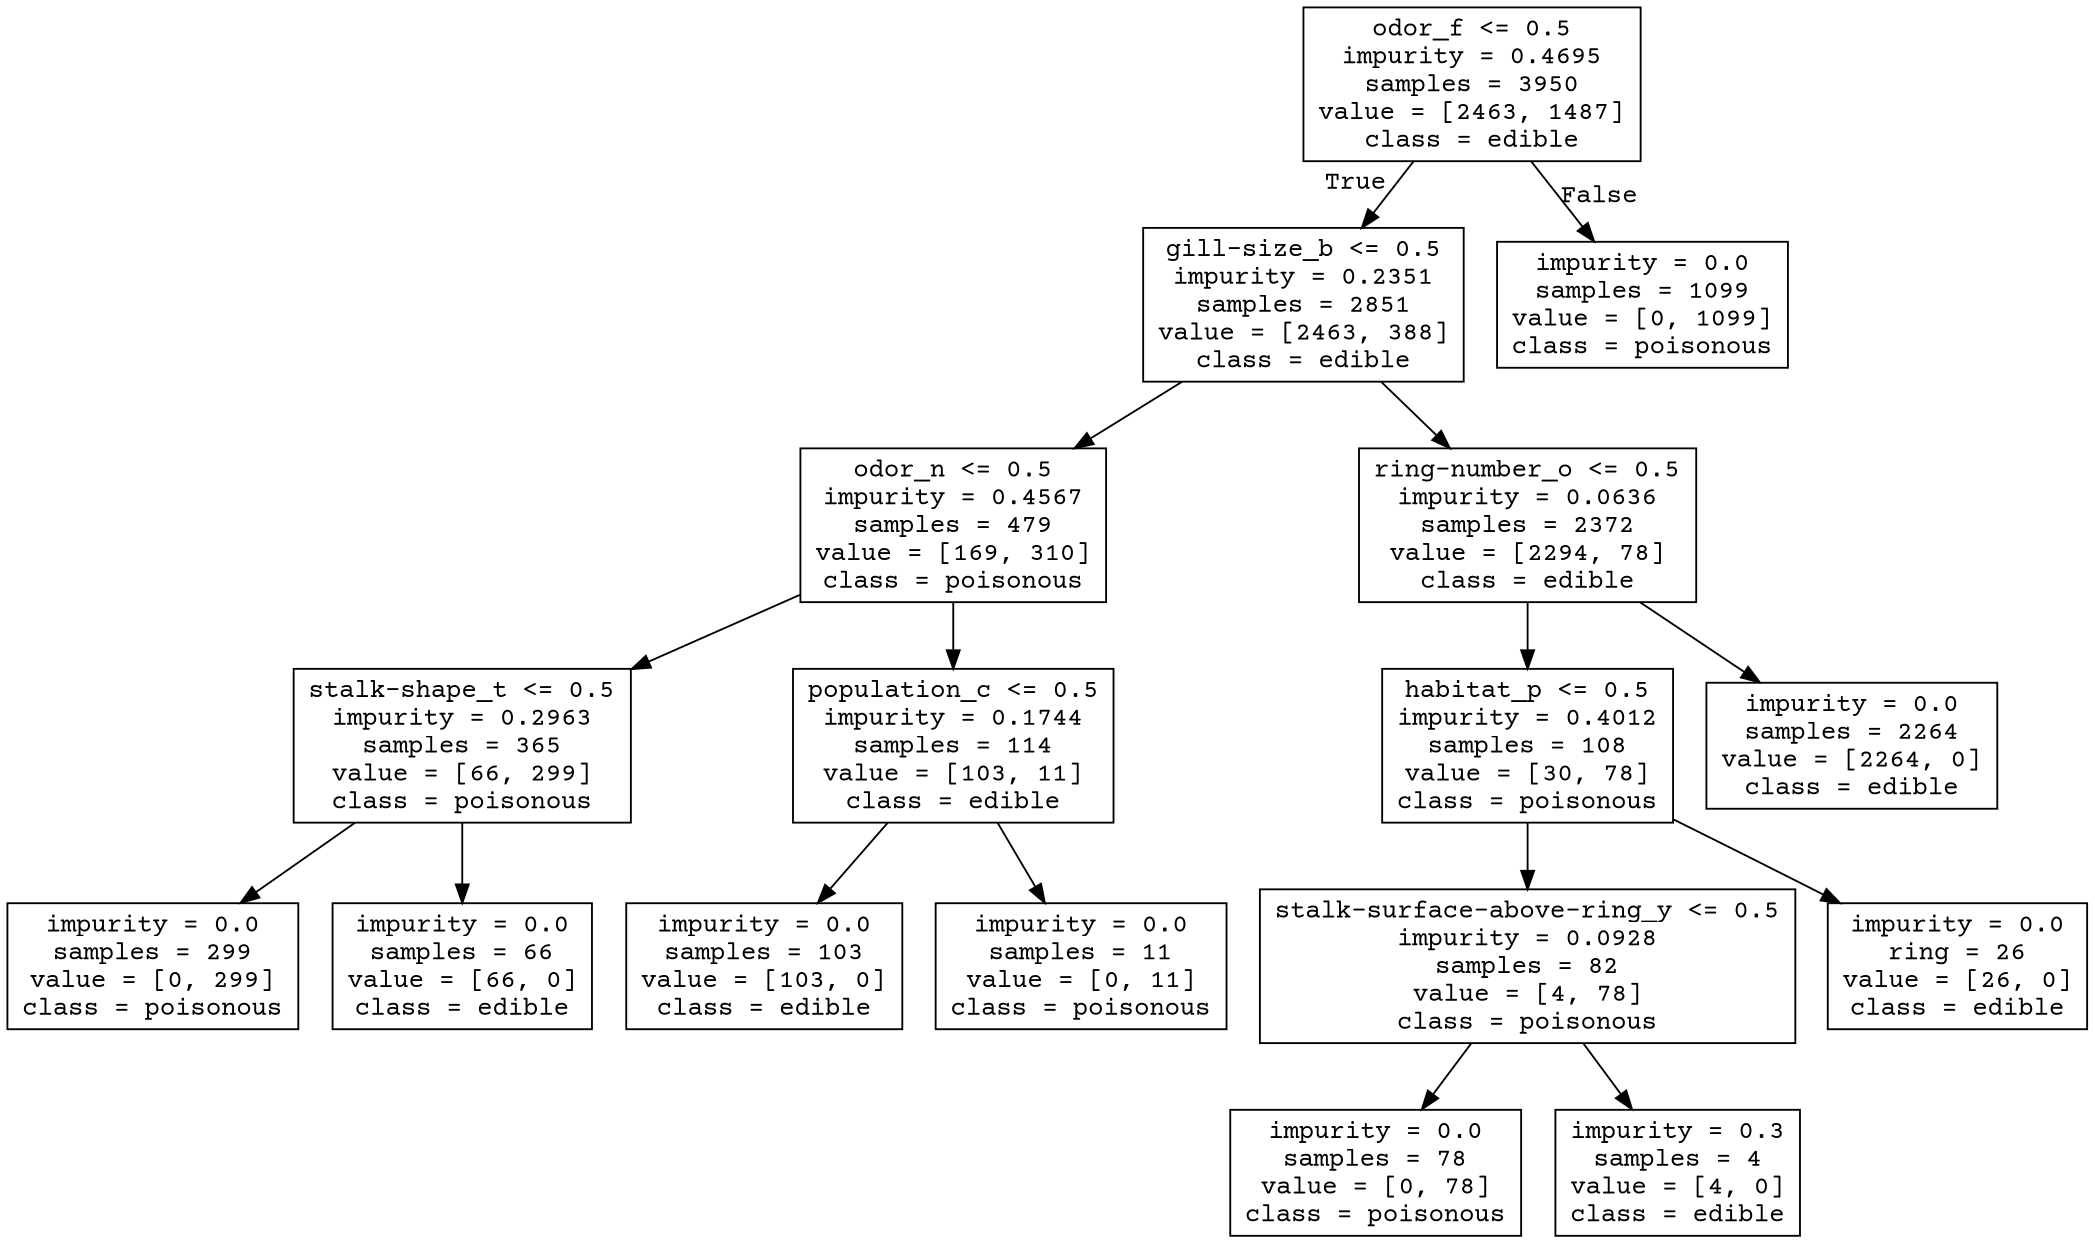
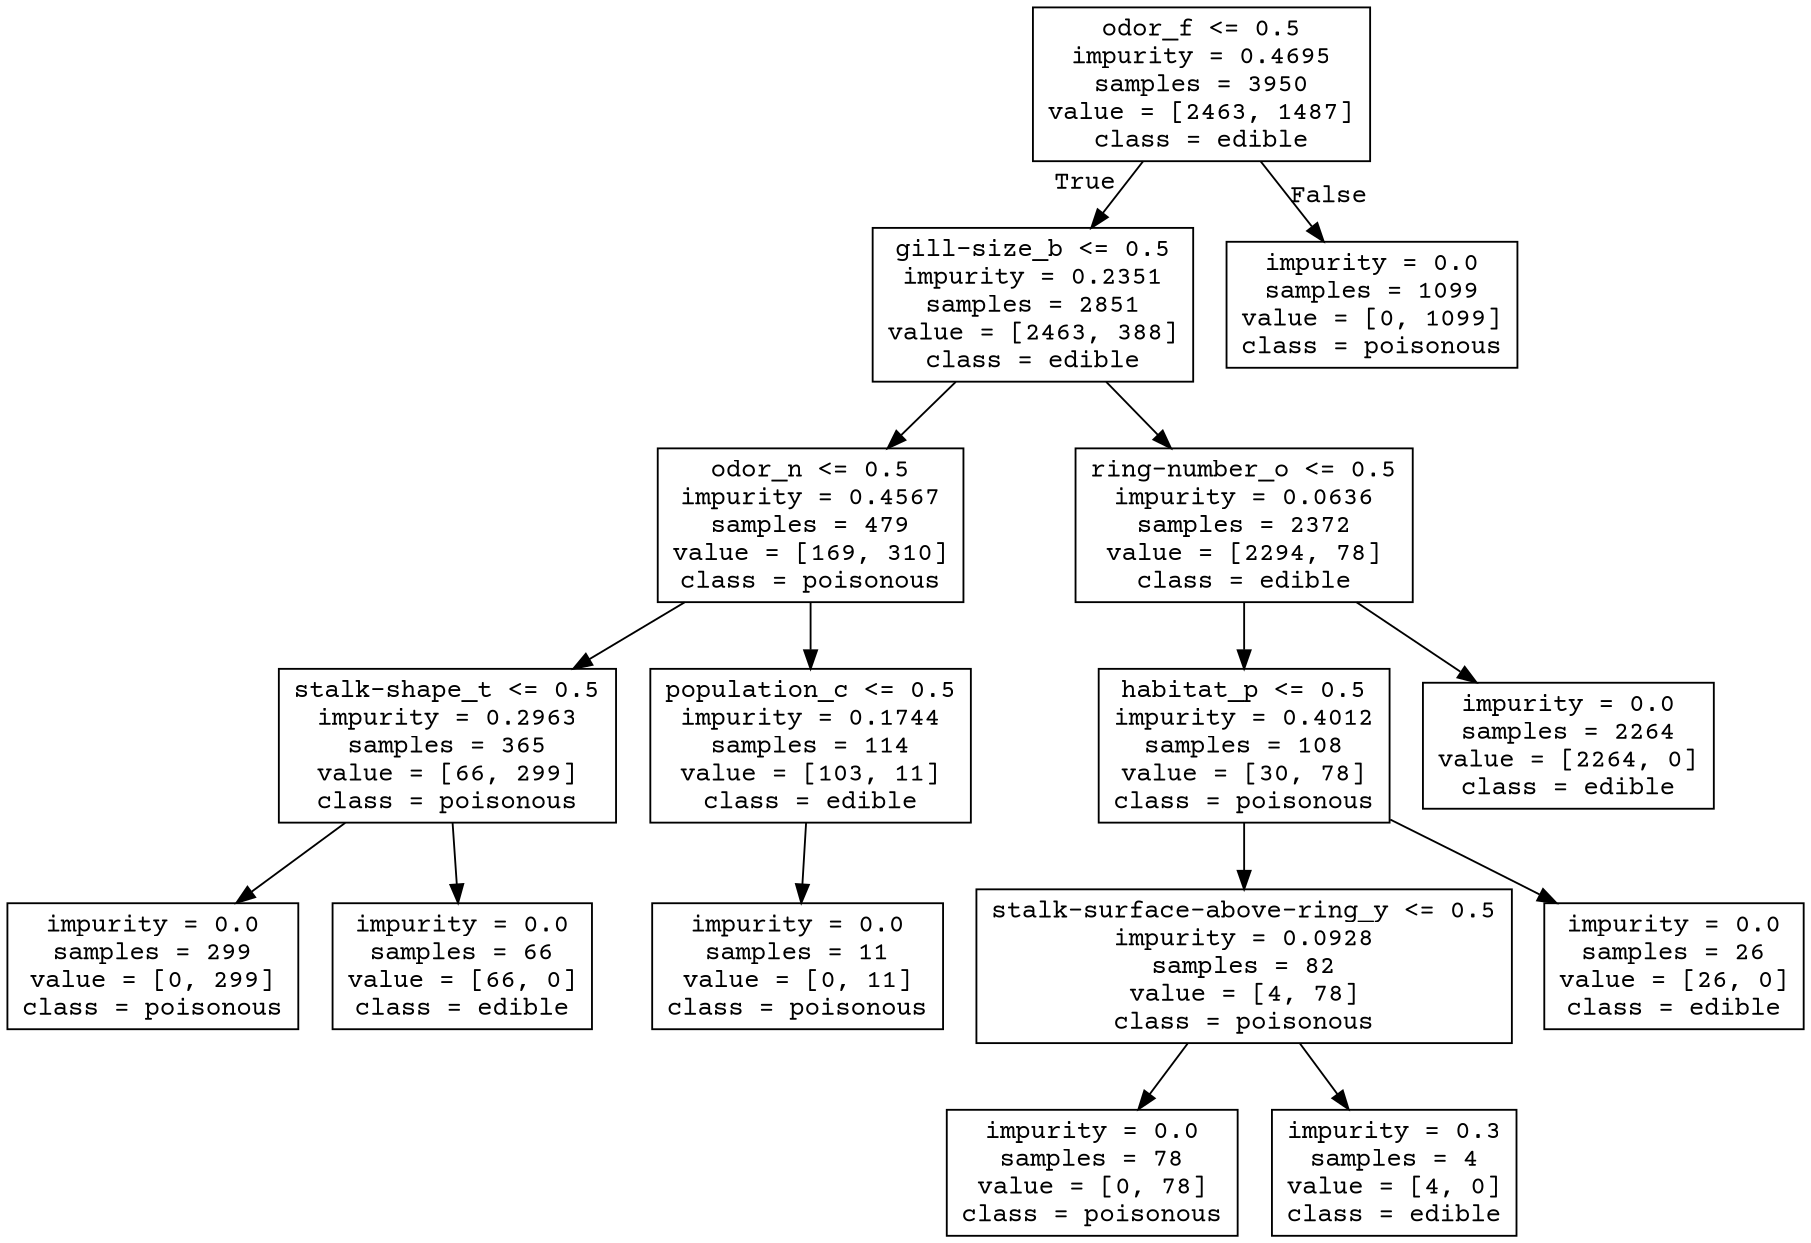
(764, 966) -> none
(1957, 966) -> (1674, 966)
